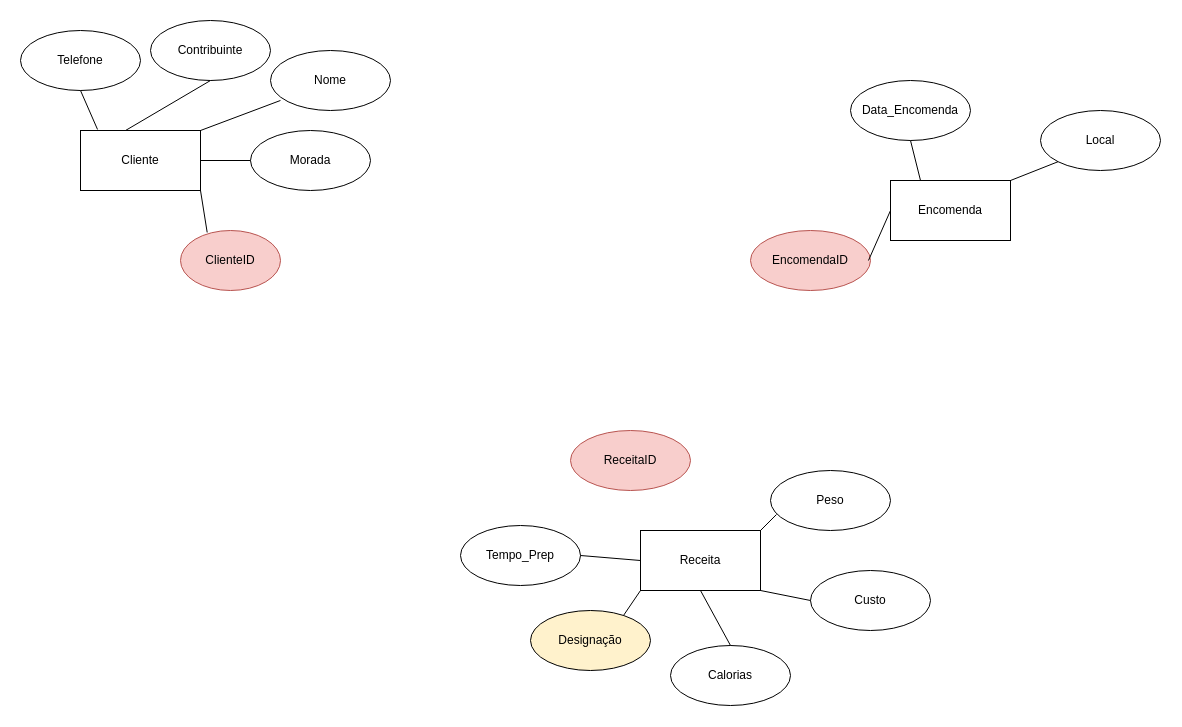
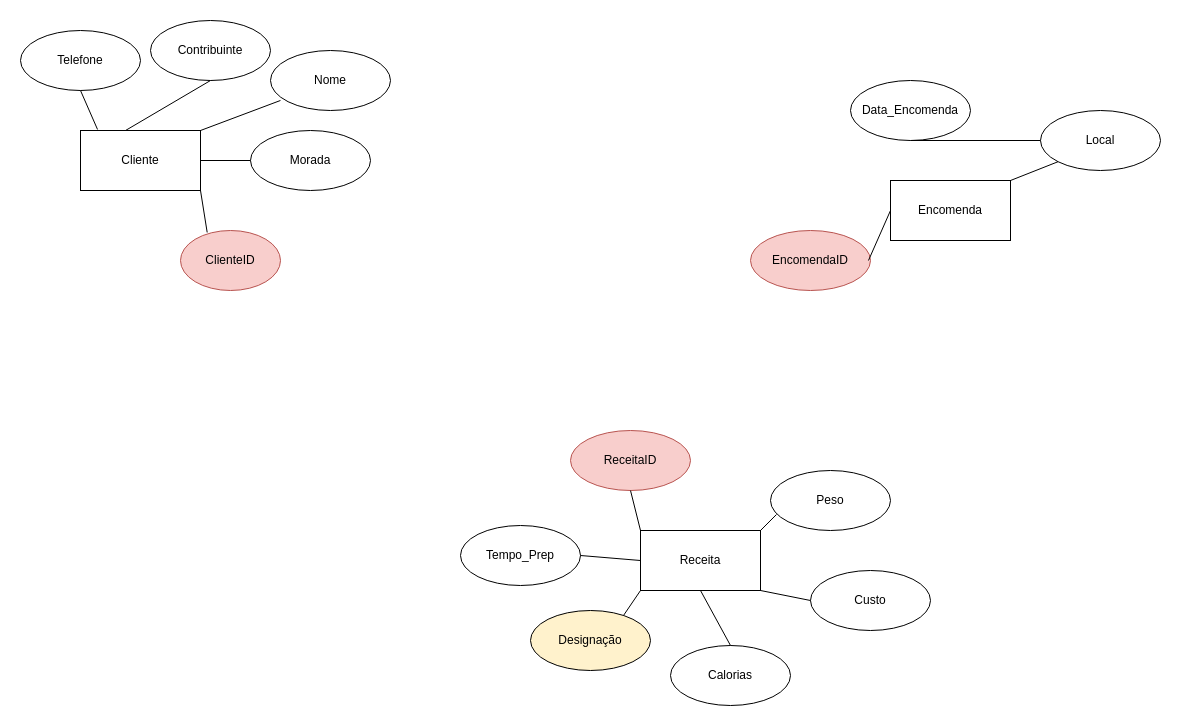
(915, 160) -> (976, 141)
none -> (635, 510)
